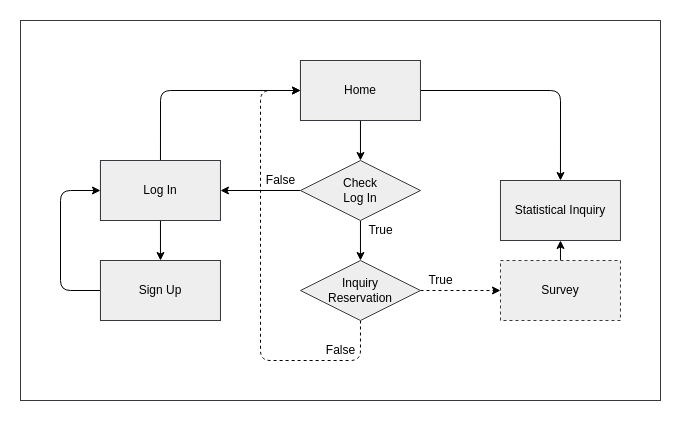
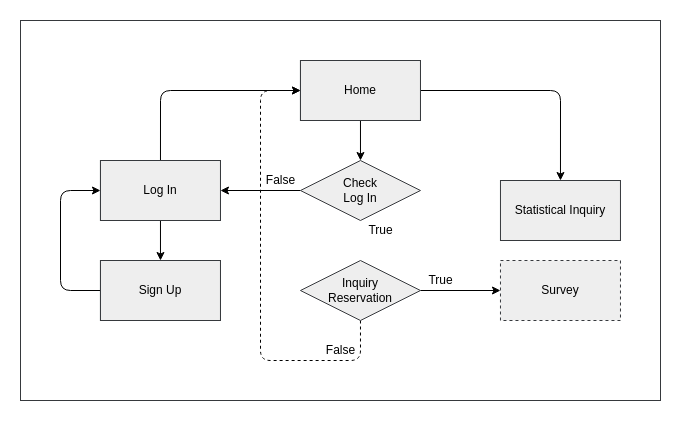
(360, 237) -> none
(560, 254) -> none
(457, 291) -> (457, 291)
